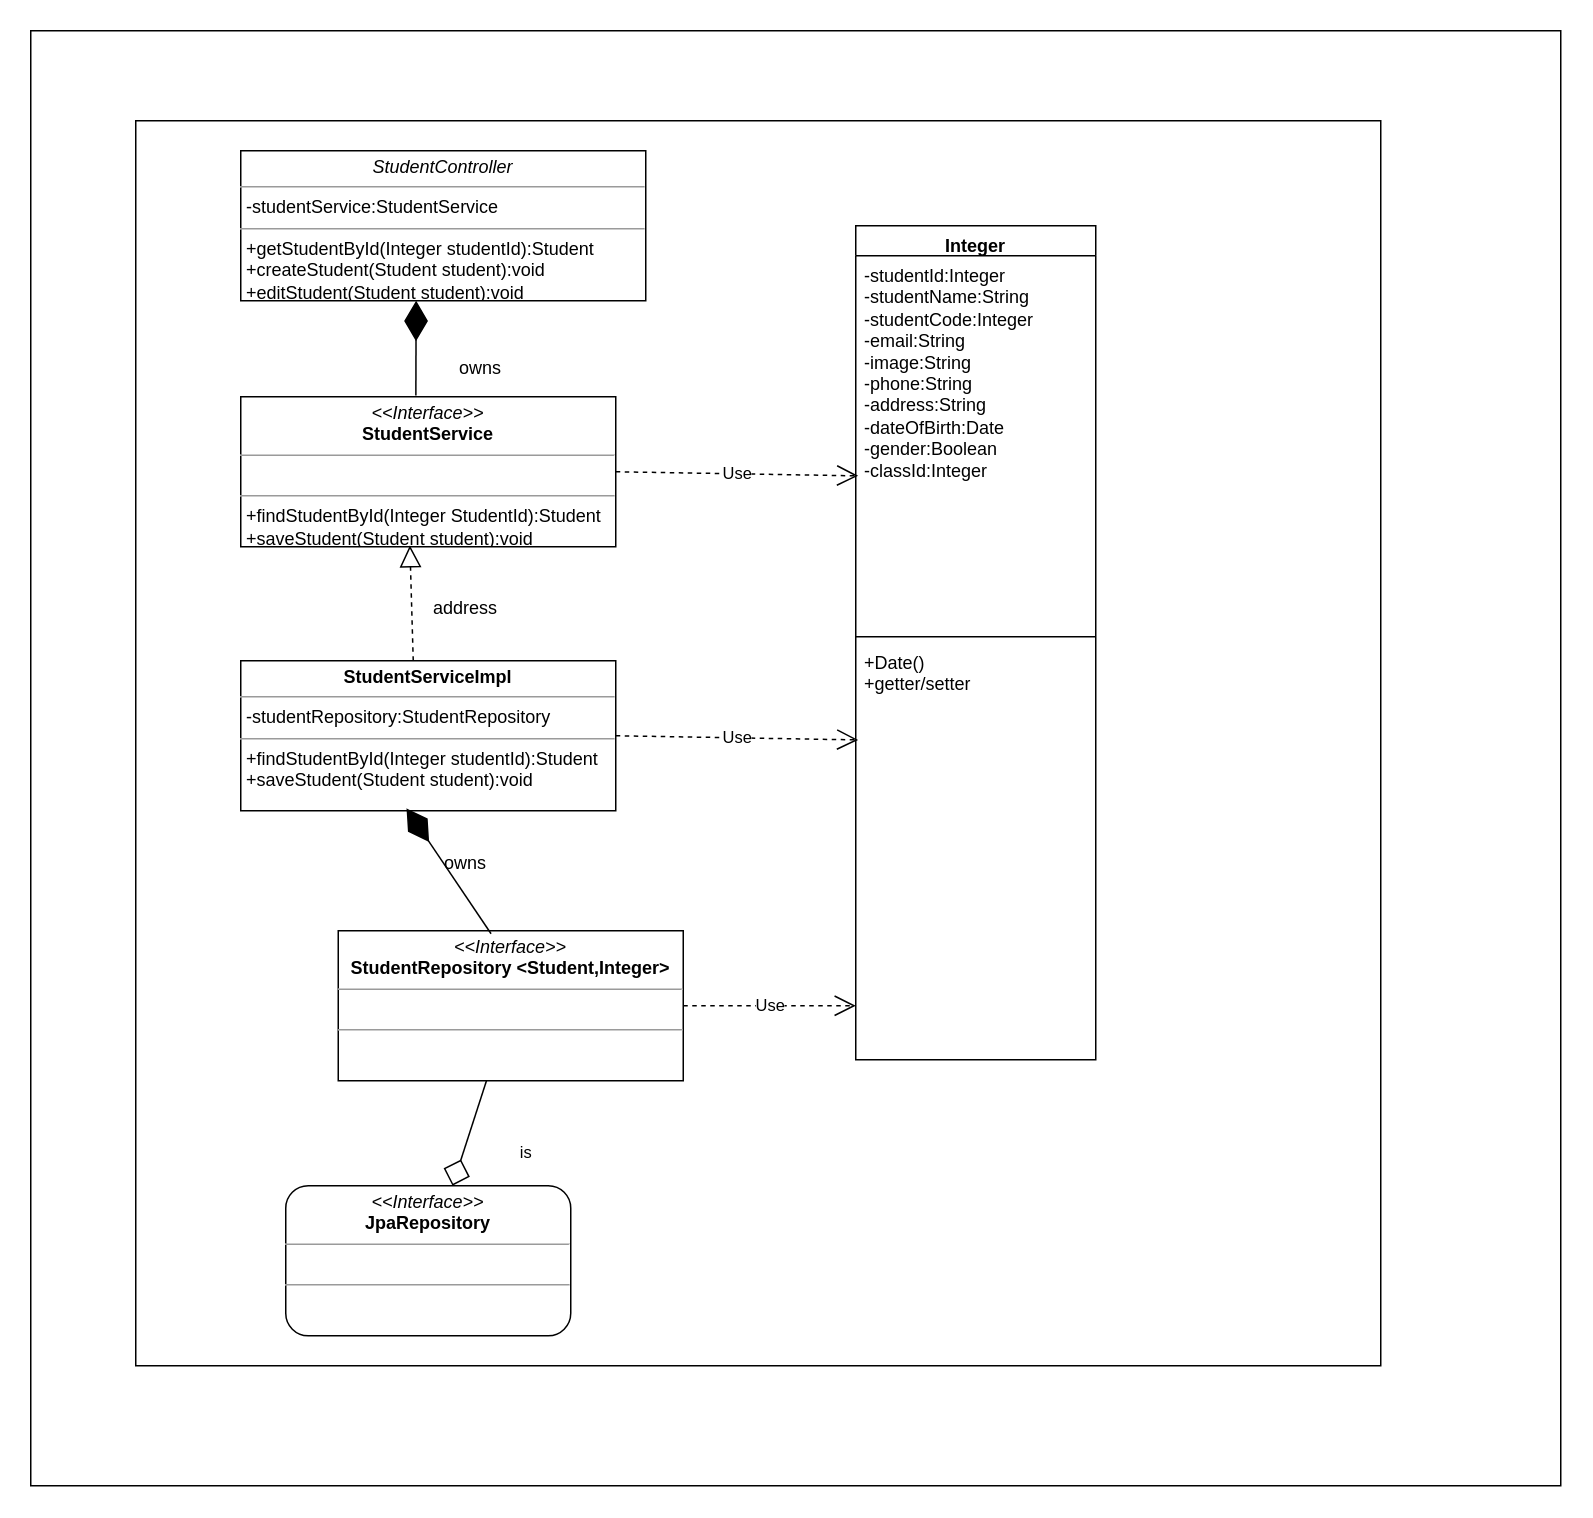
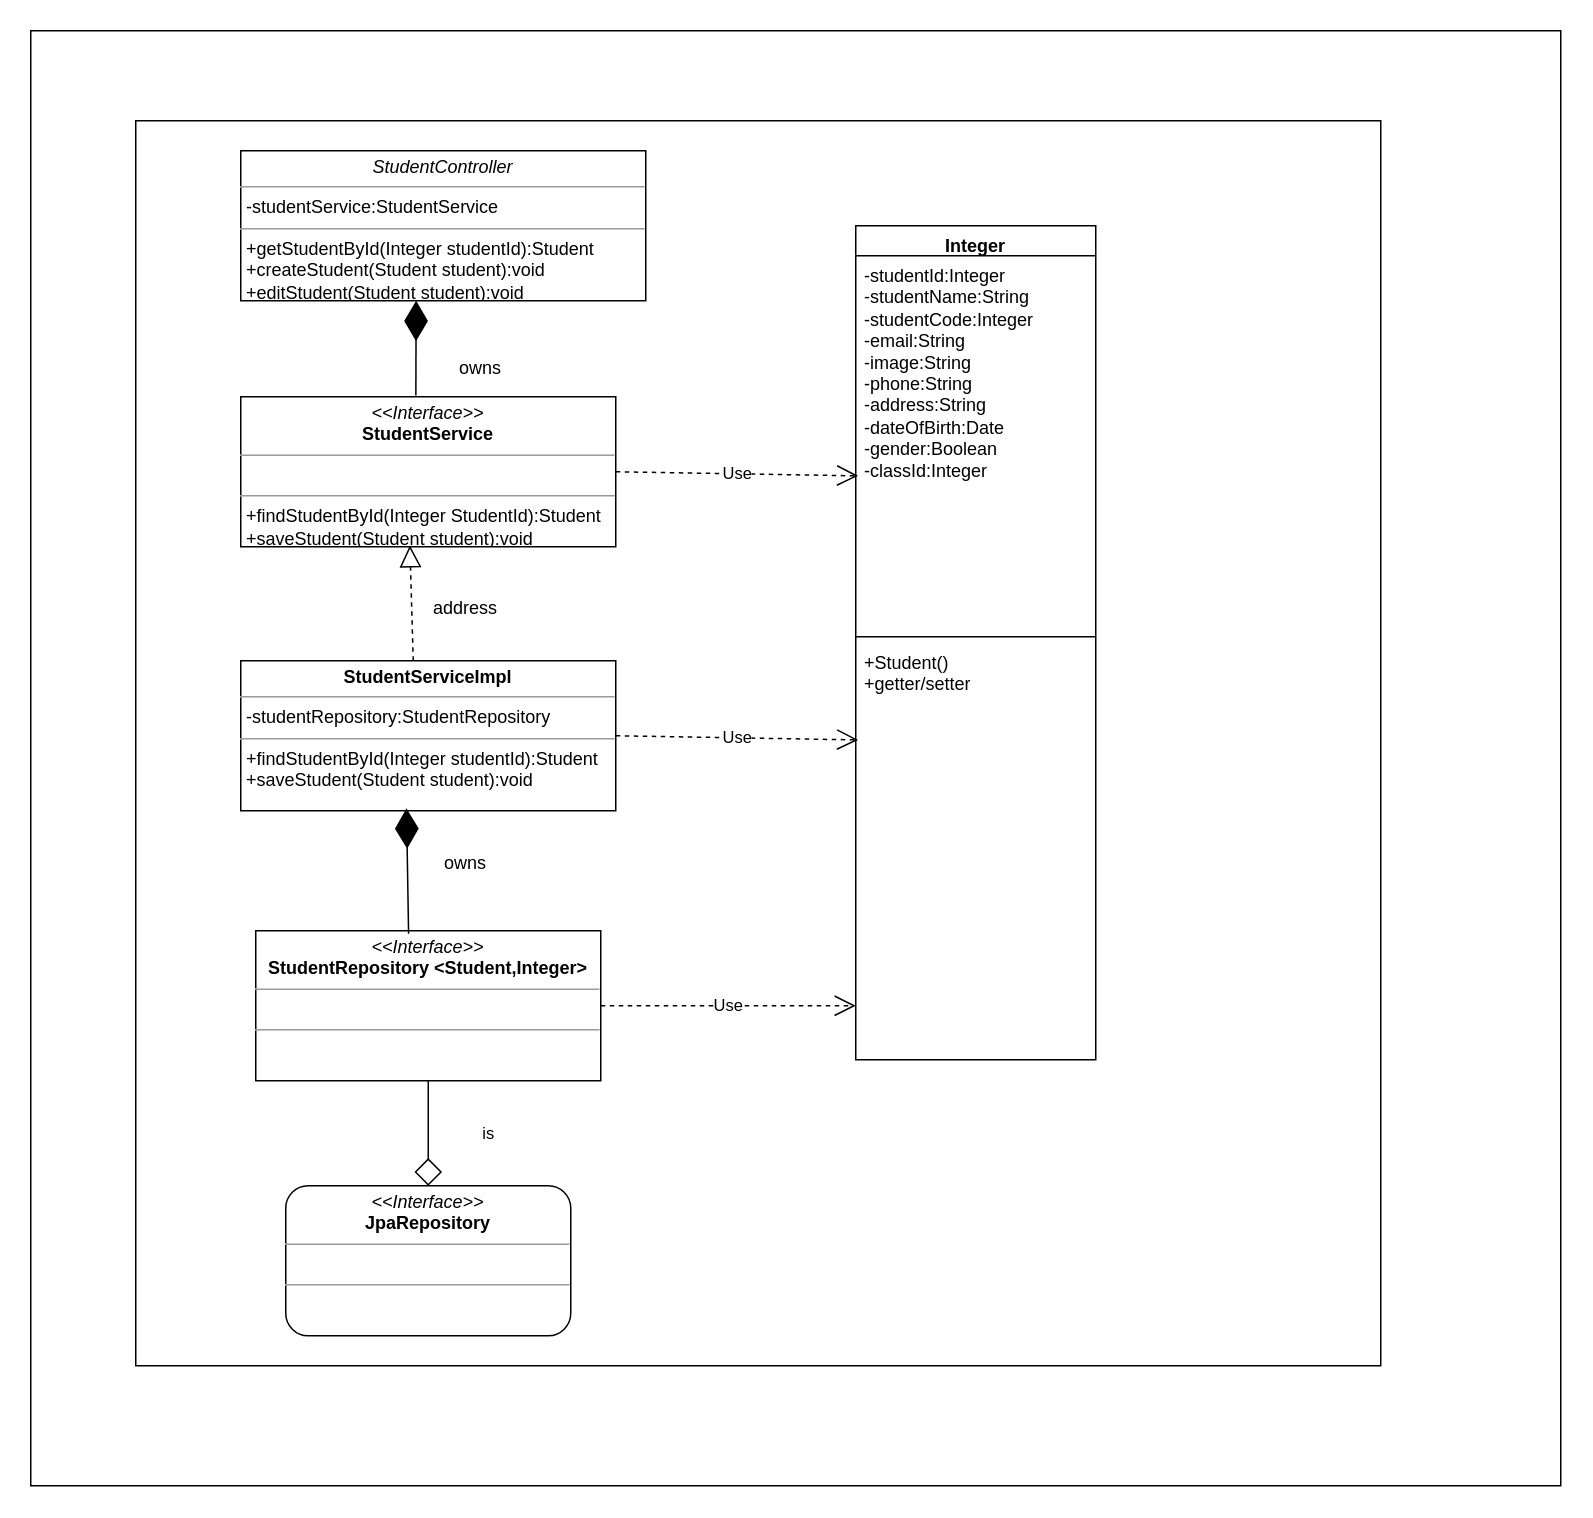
(935, 675) -> (935, 675)
(511, 1006) -> (428, 1006)
